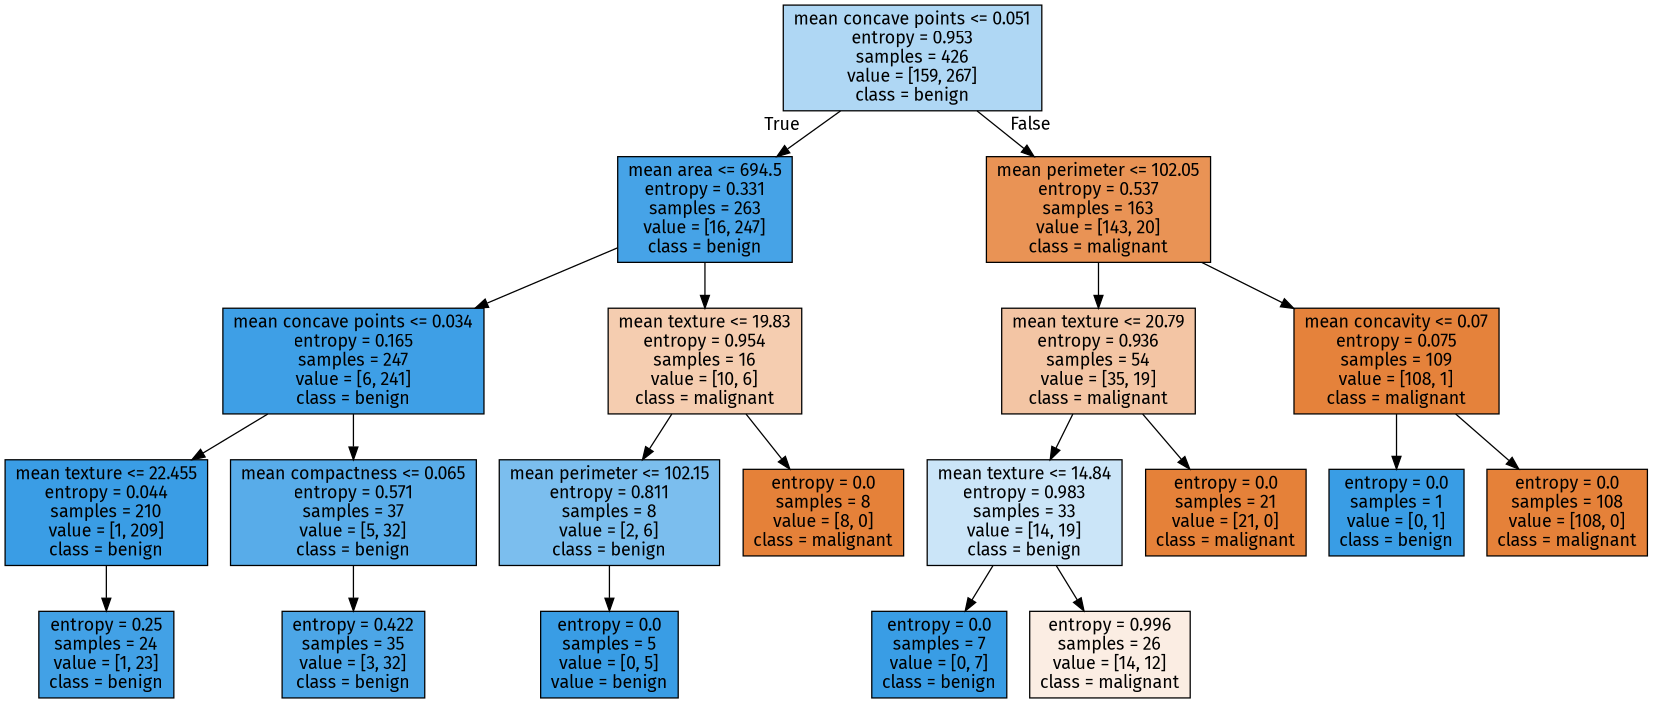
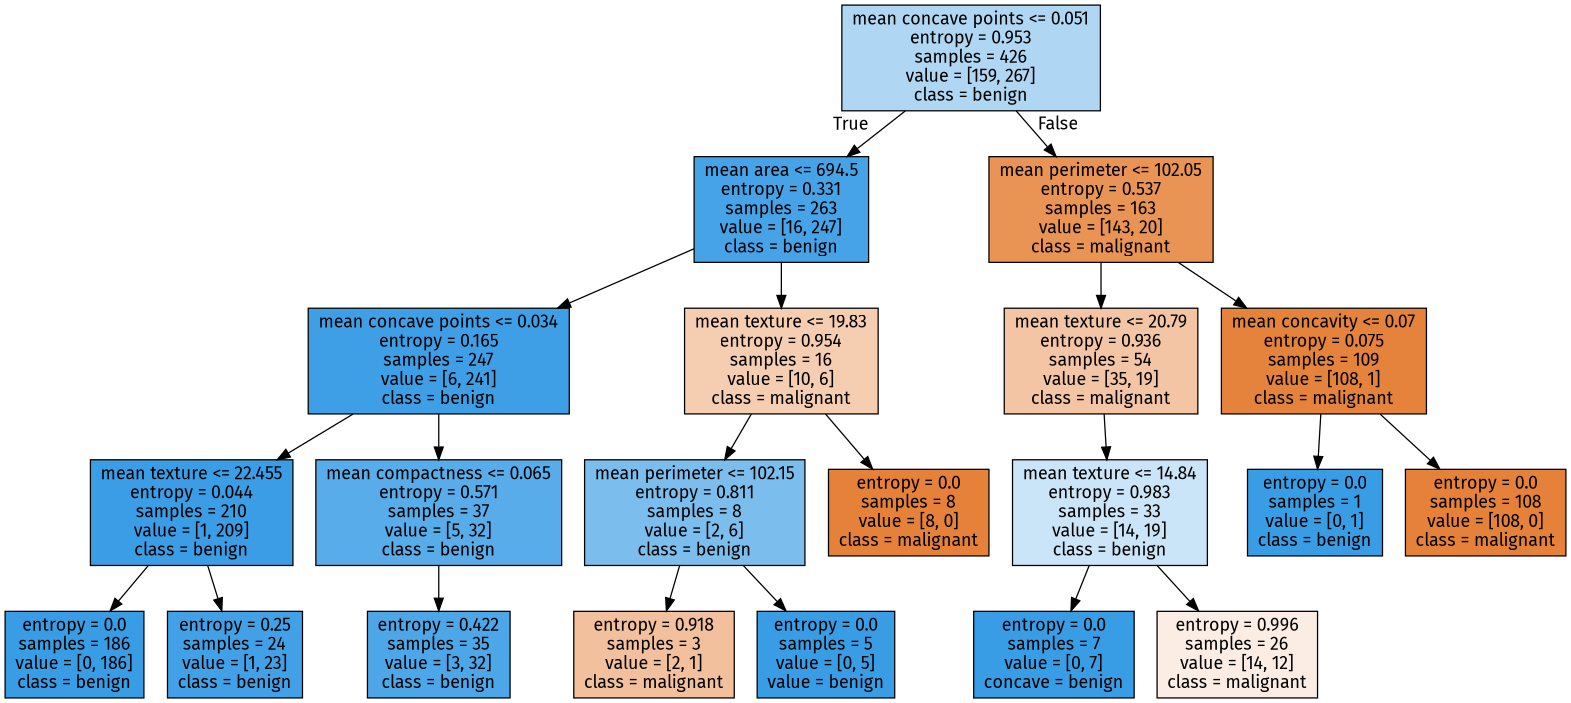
(1226, 513) -> none
none -> (75, 655)
none -> (654, 655)
(939, 655) -> (1054, 655)
